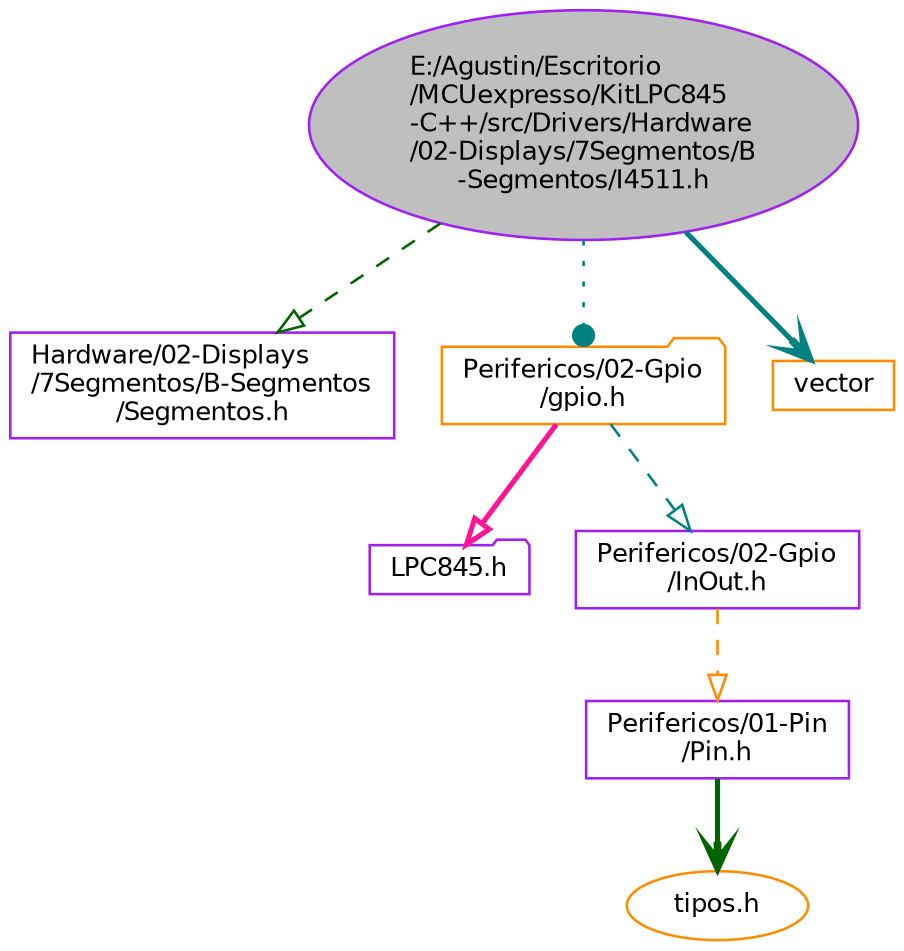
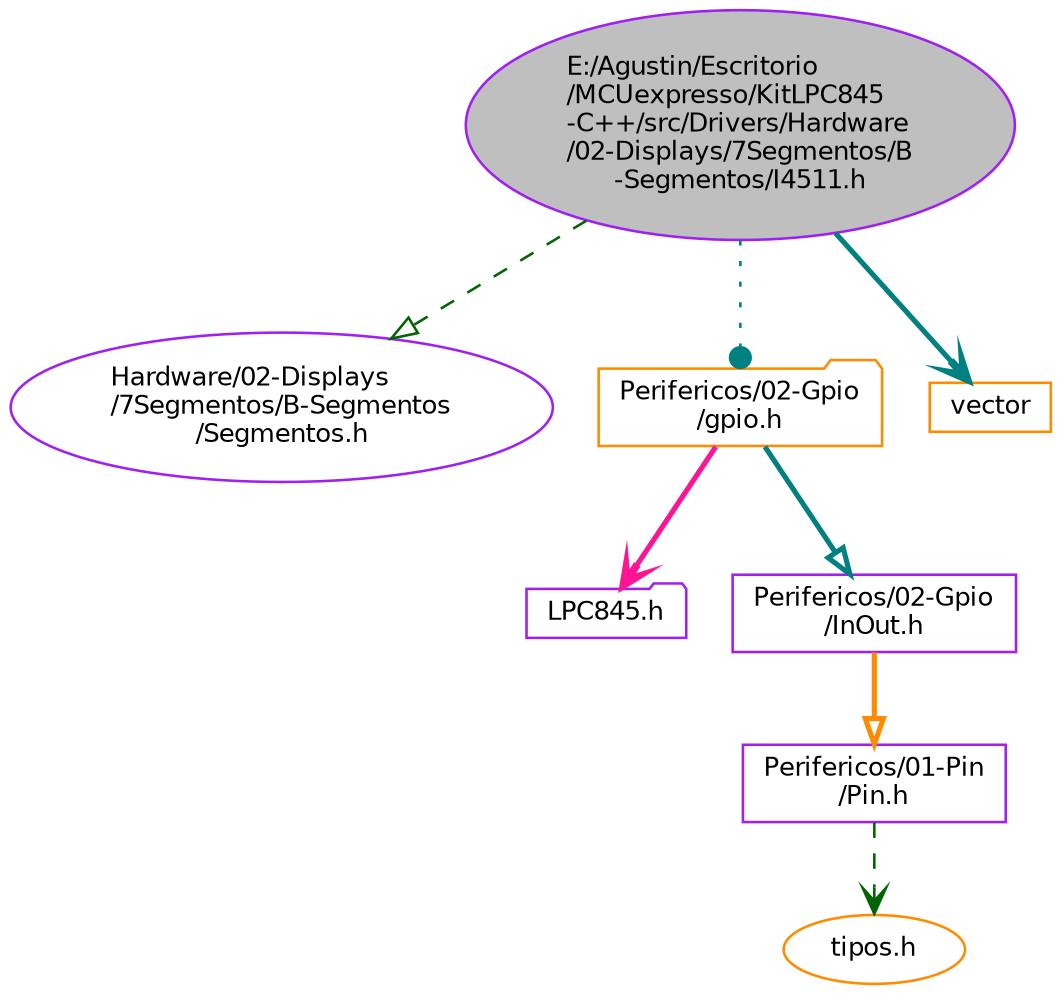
(202, 385) -> (282, 407)
(643, 467) -> (800, 499)
(519, 474) -> (676, 506)
(718, 642) -> (874, 685)
(718, 811) -> (874, 855)
